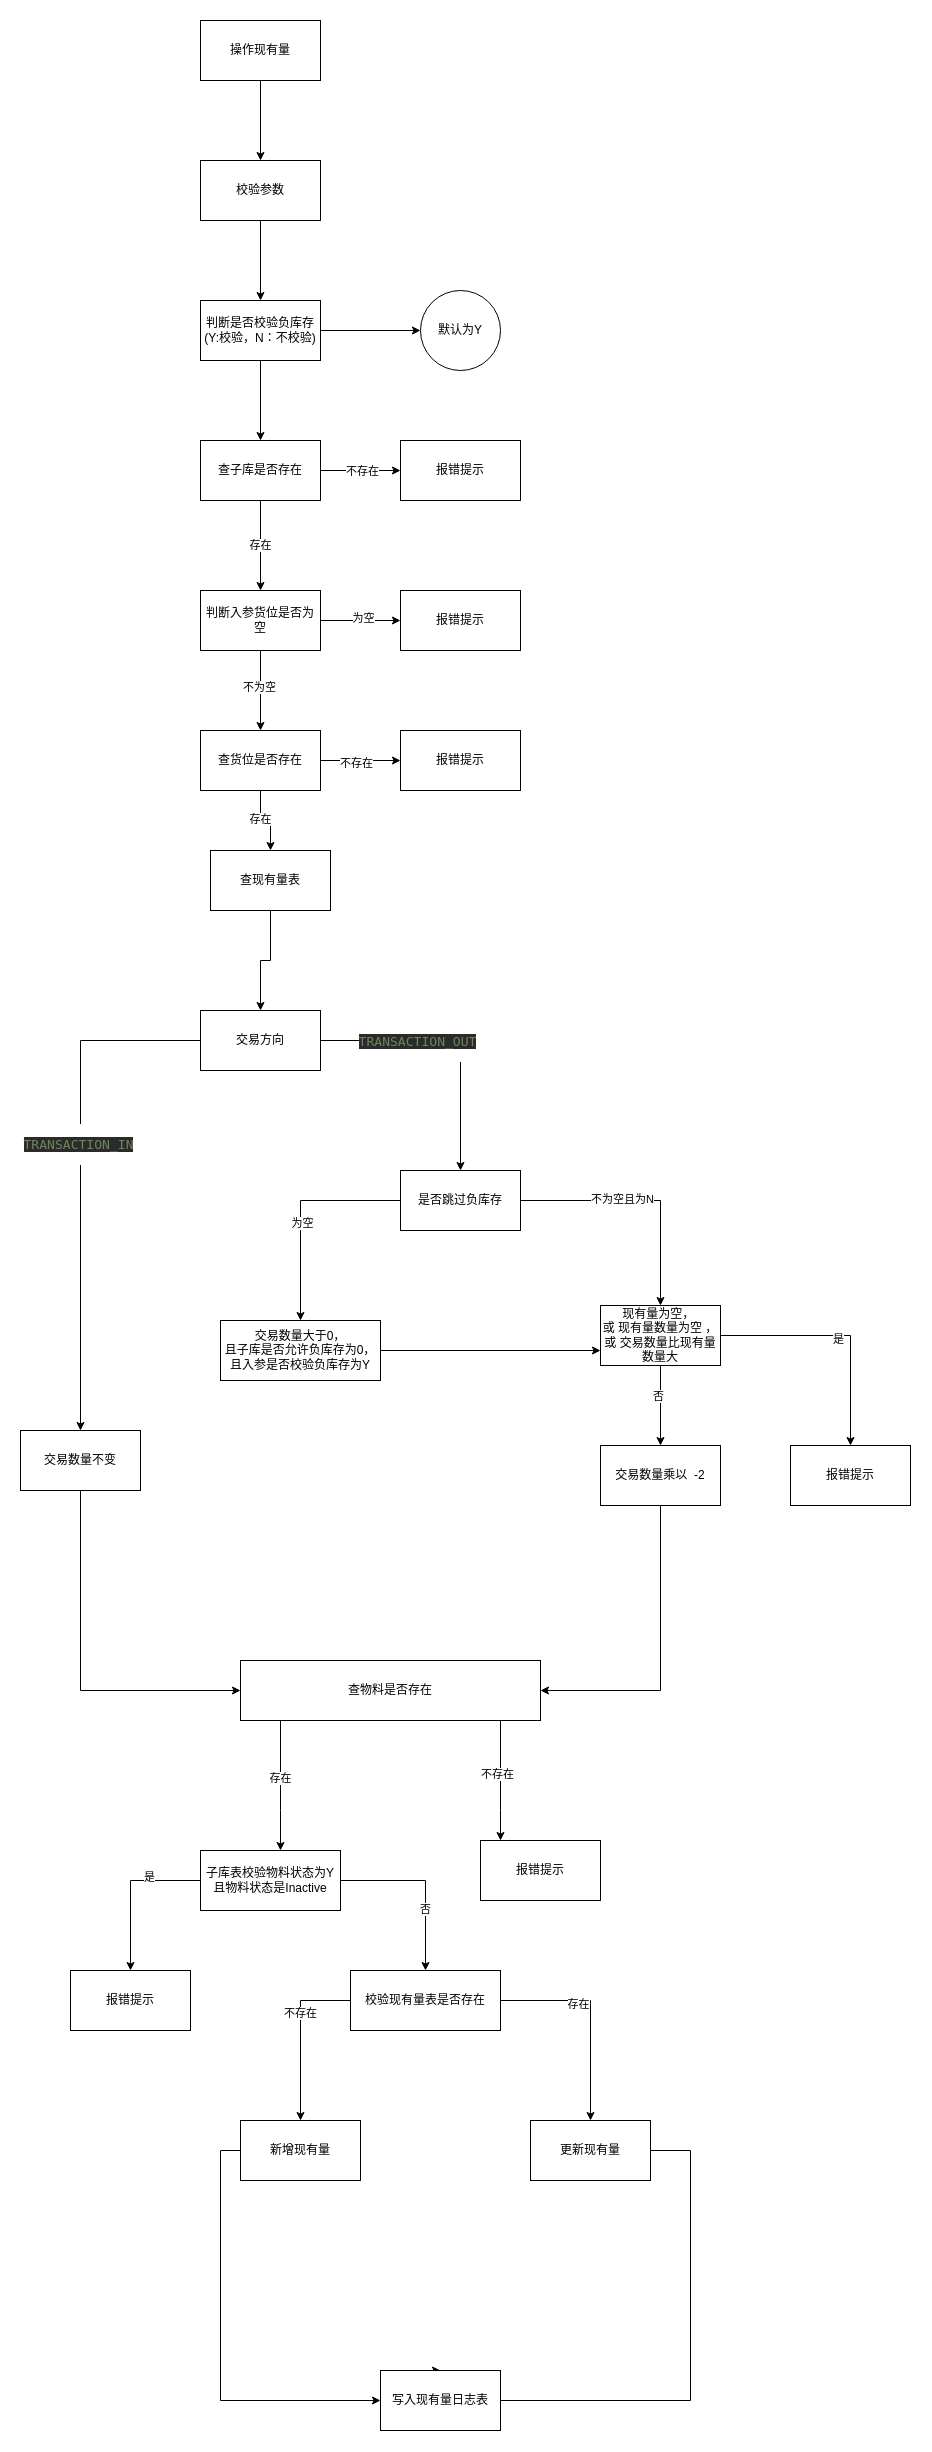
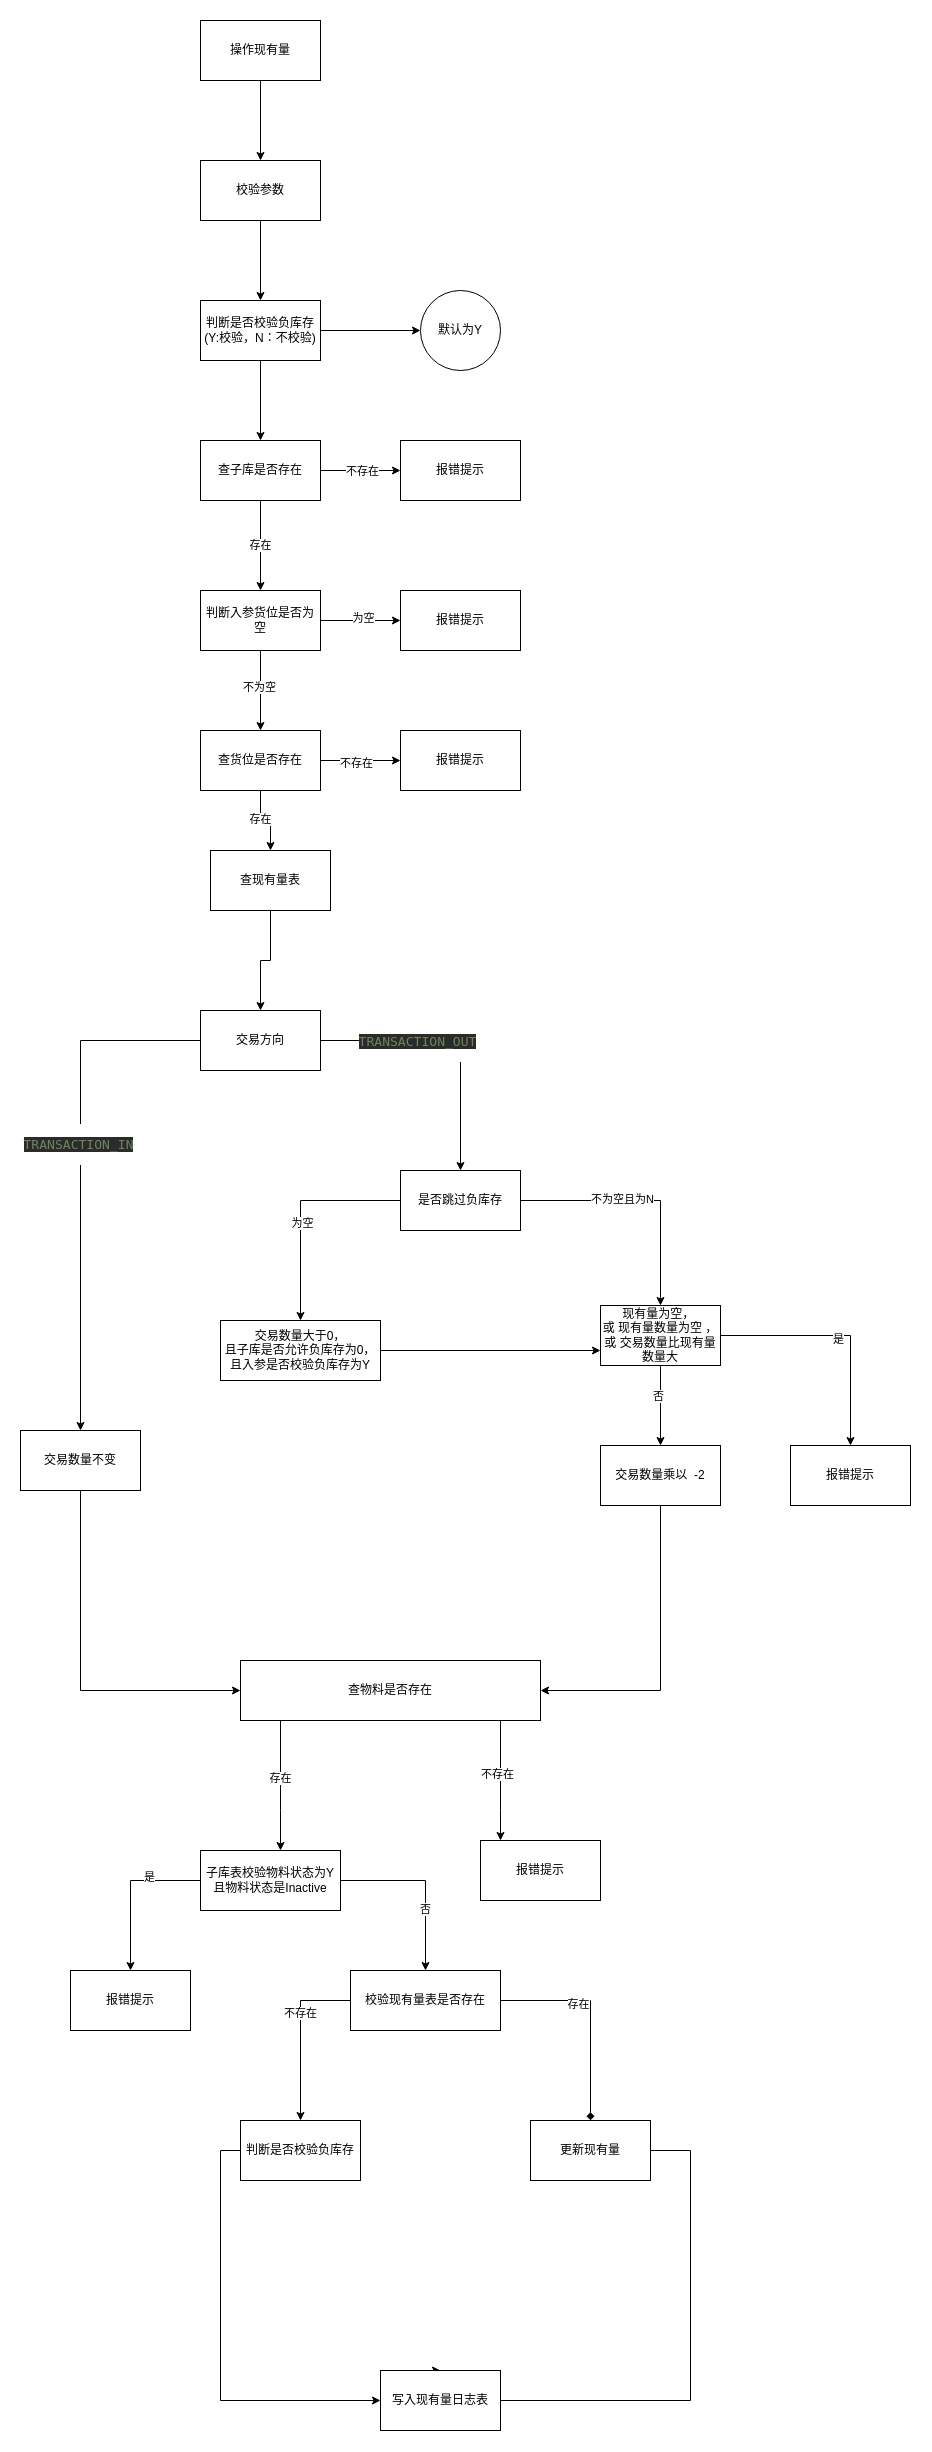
(591, 2112) -> (591, 2112)
(301, 2151) -> (301, 2151)
